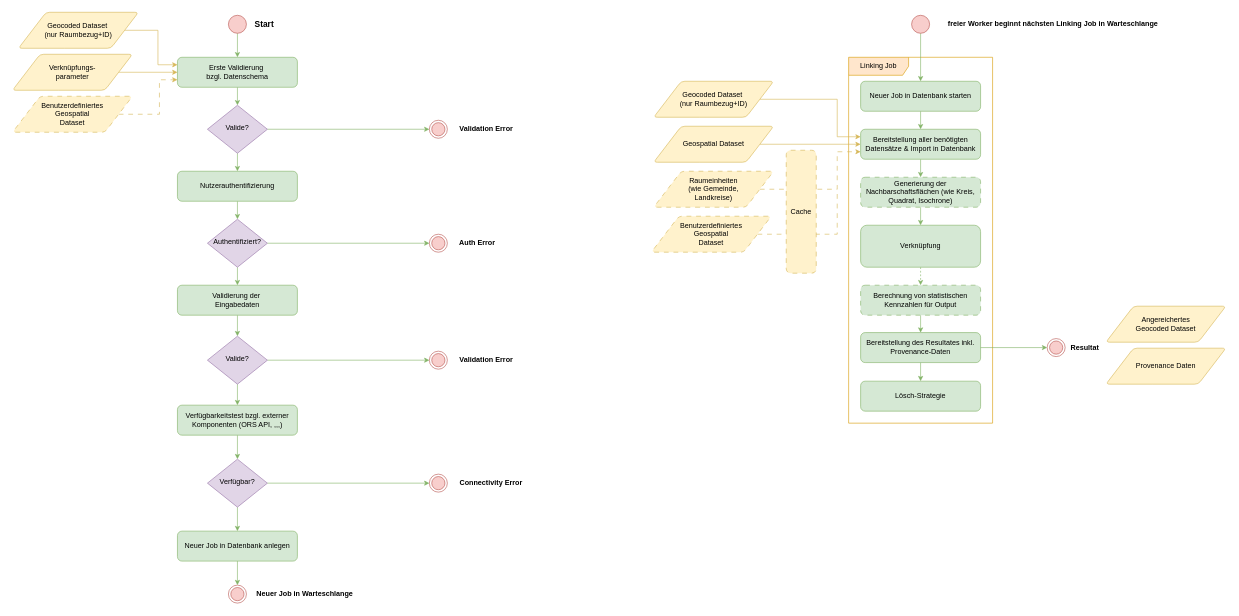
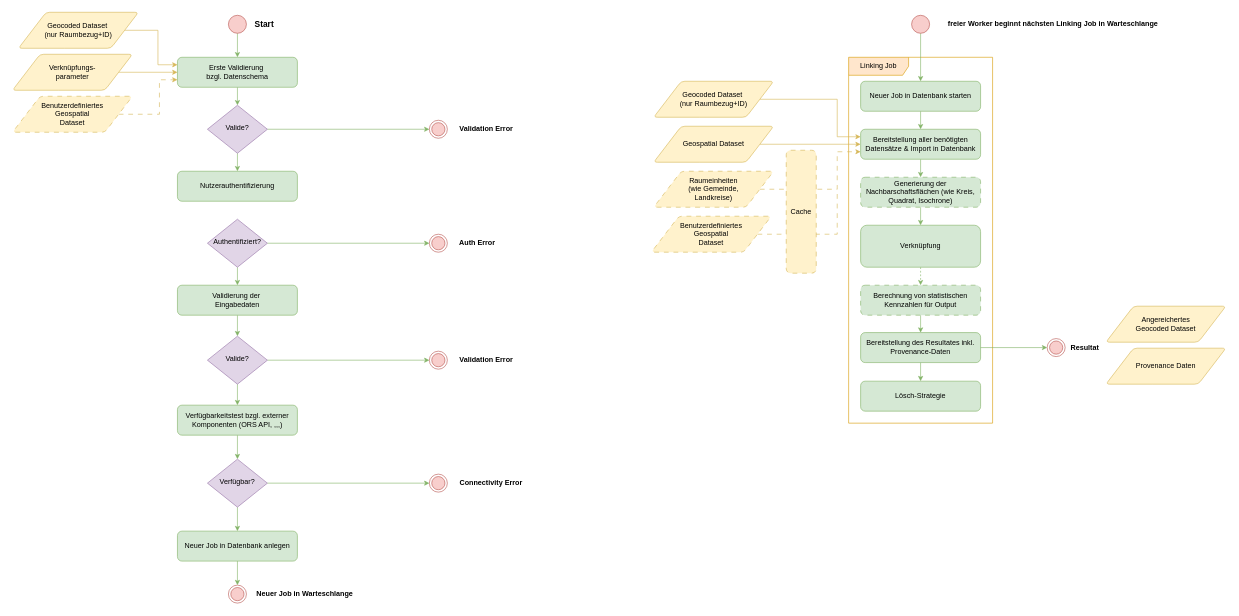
(237, 208) -> none
